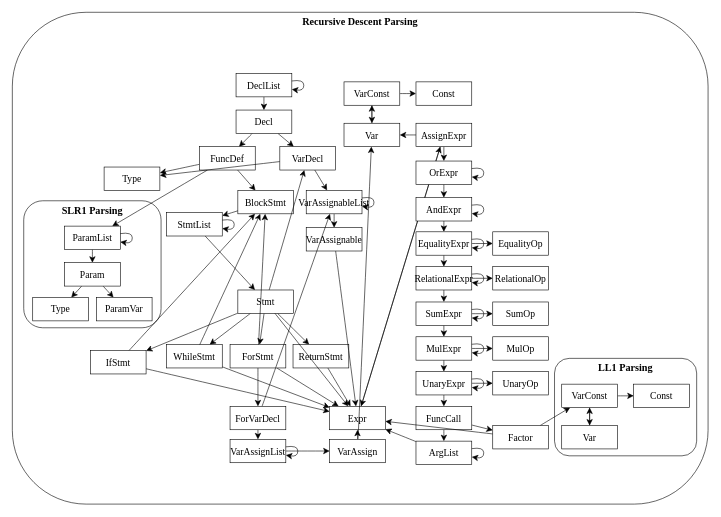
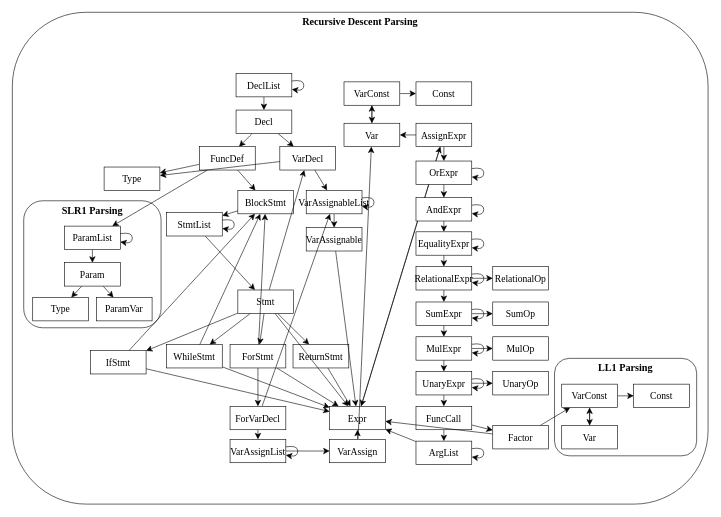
(479, 244) -> none
(521, 244) -> none
